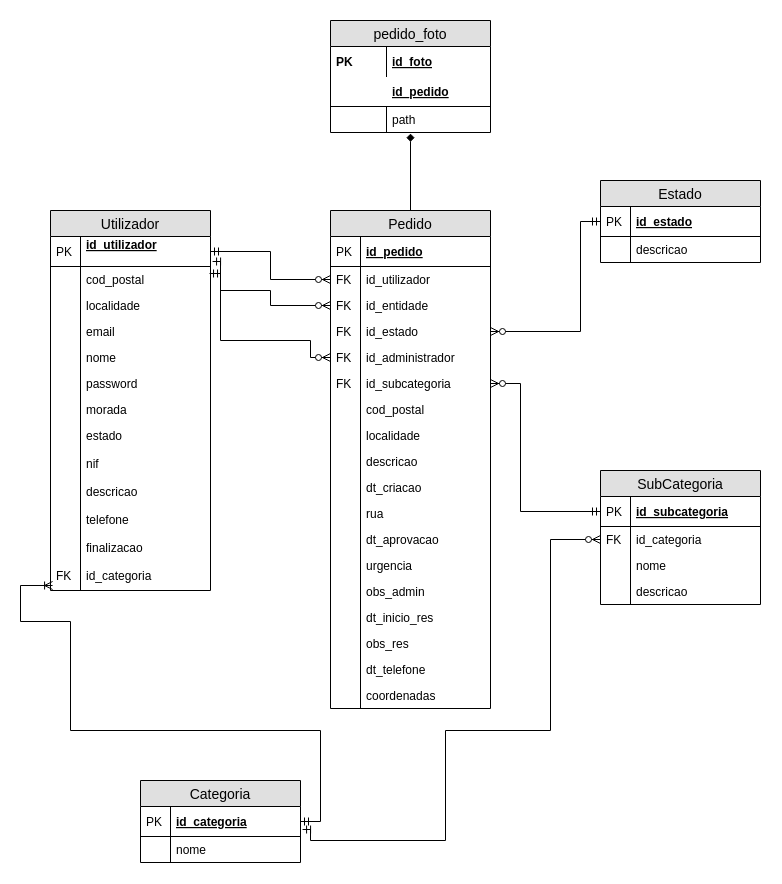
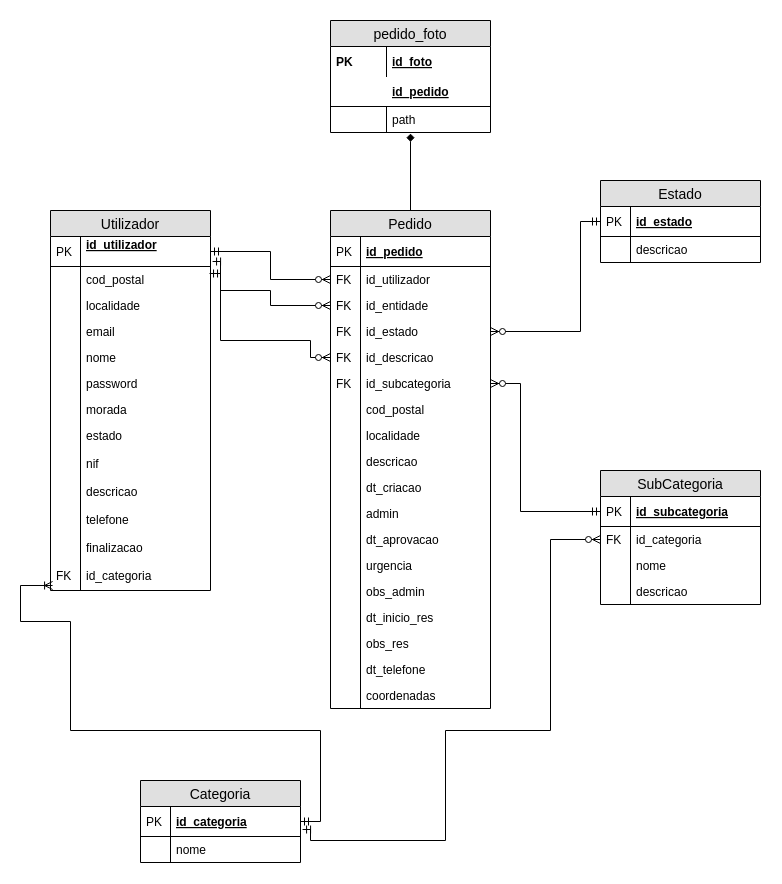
(415, 358) -> (403, 358)
(376, 514) -> (381, 514)
